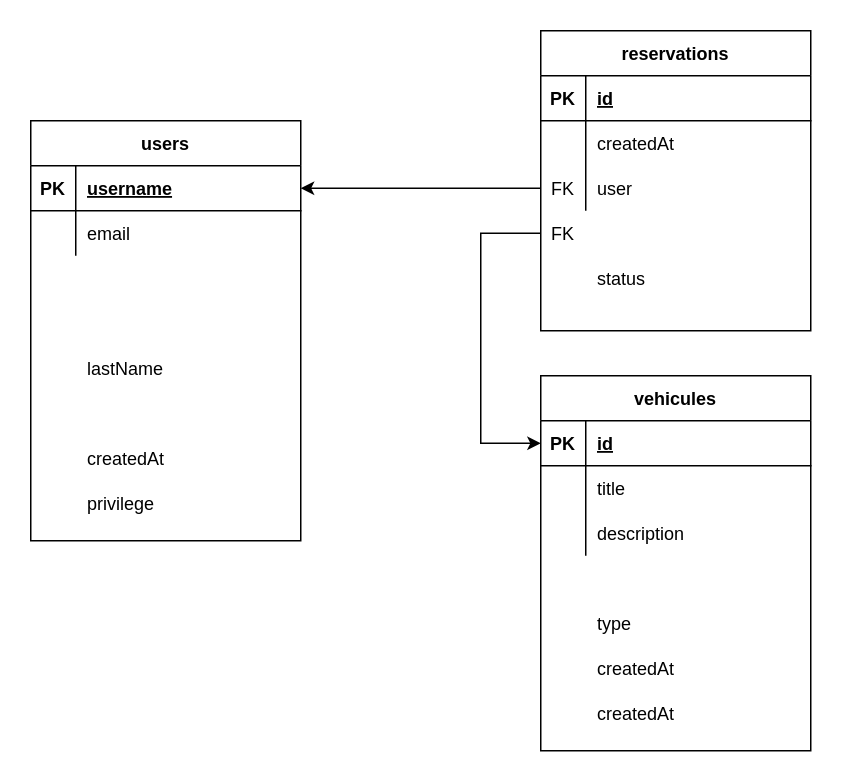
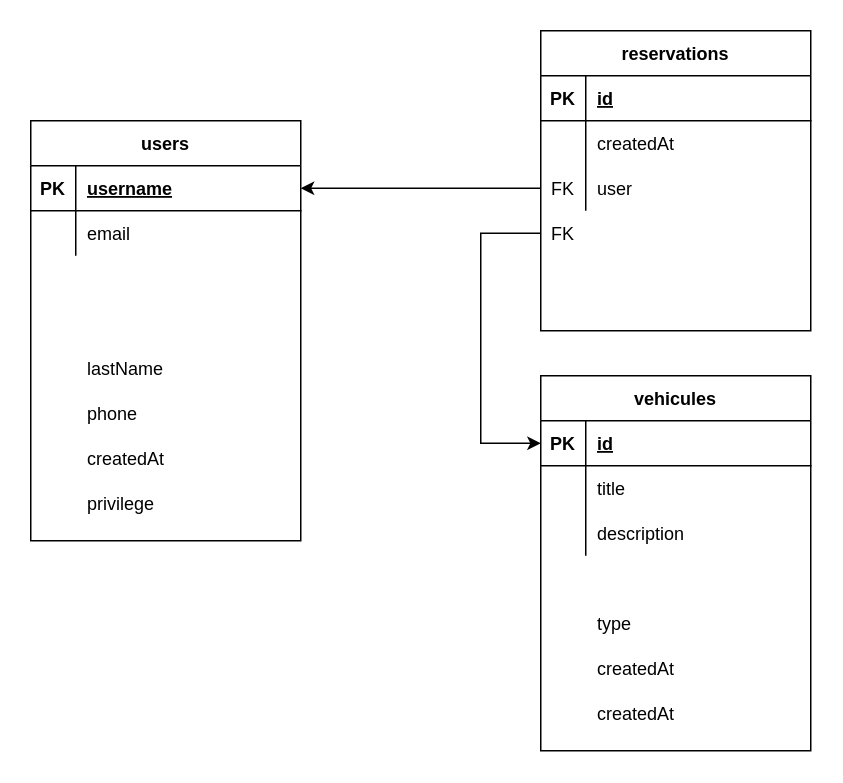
(698, 278) -> none
none -> (188, 413)
